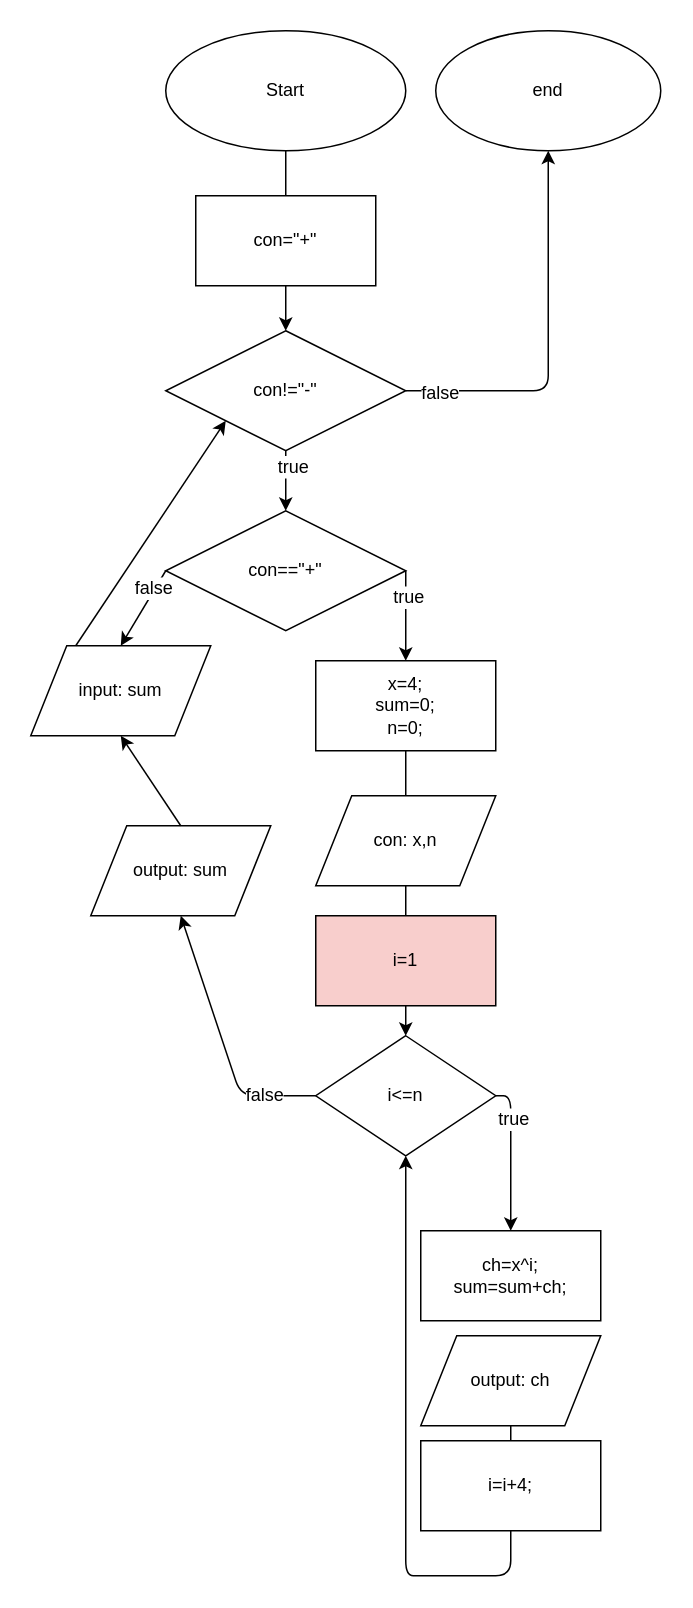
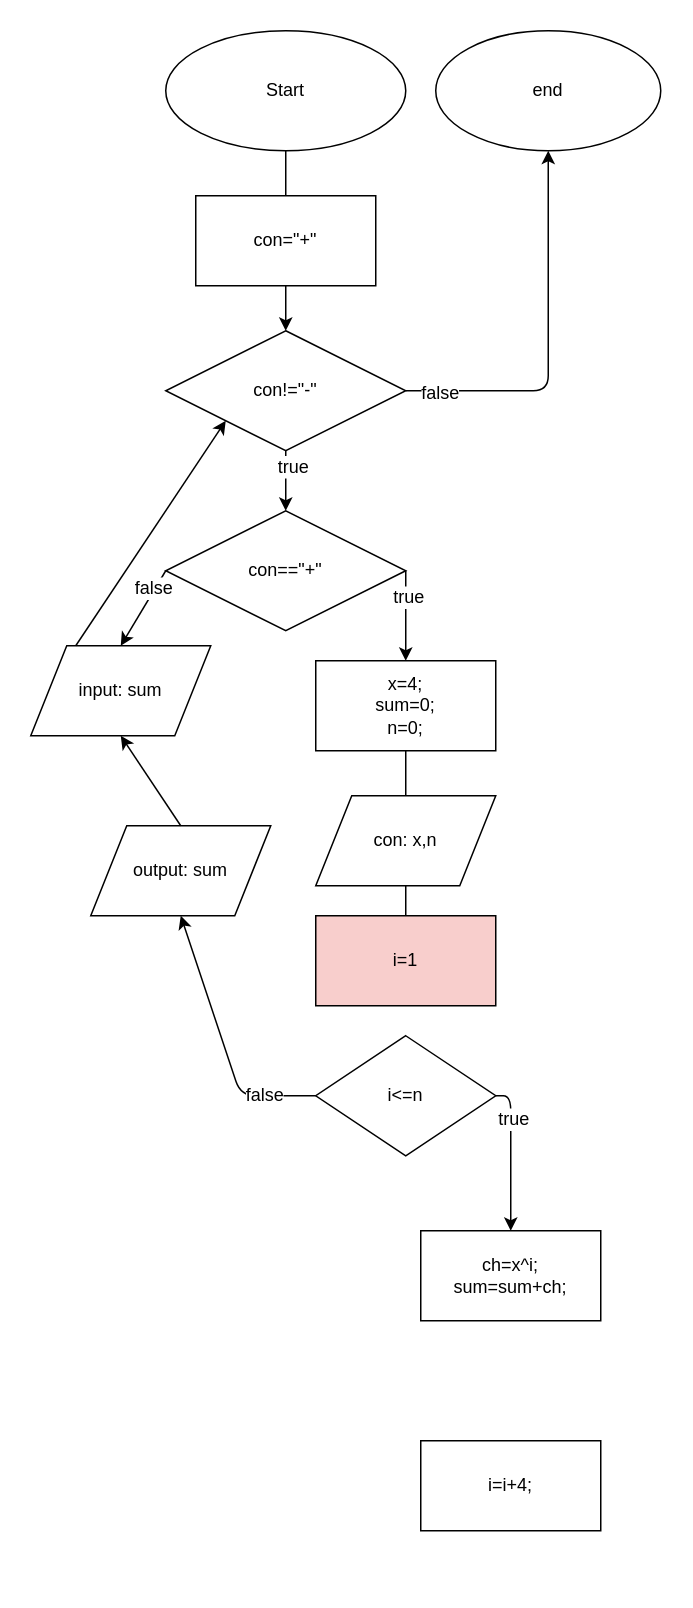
(406, 1016) -> none
(511, 1381) -> none
(511, 1434) -> none
(406, 1437) -> none
